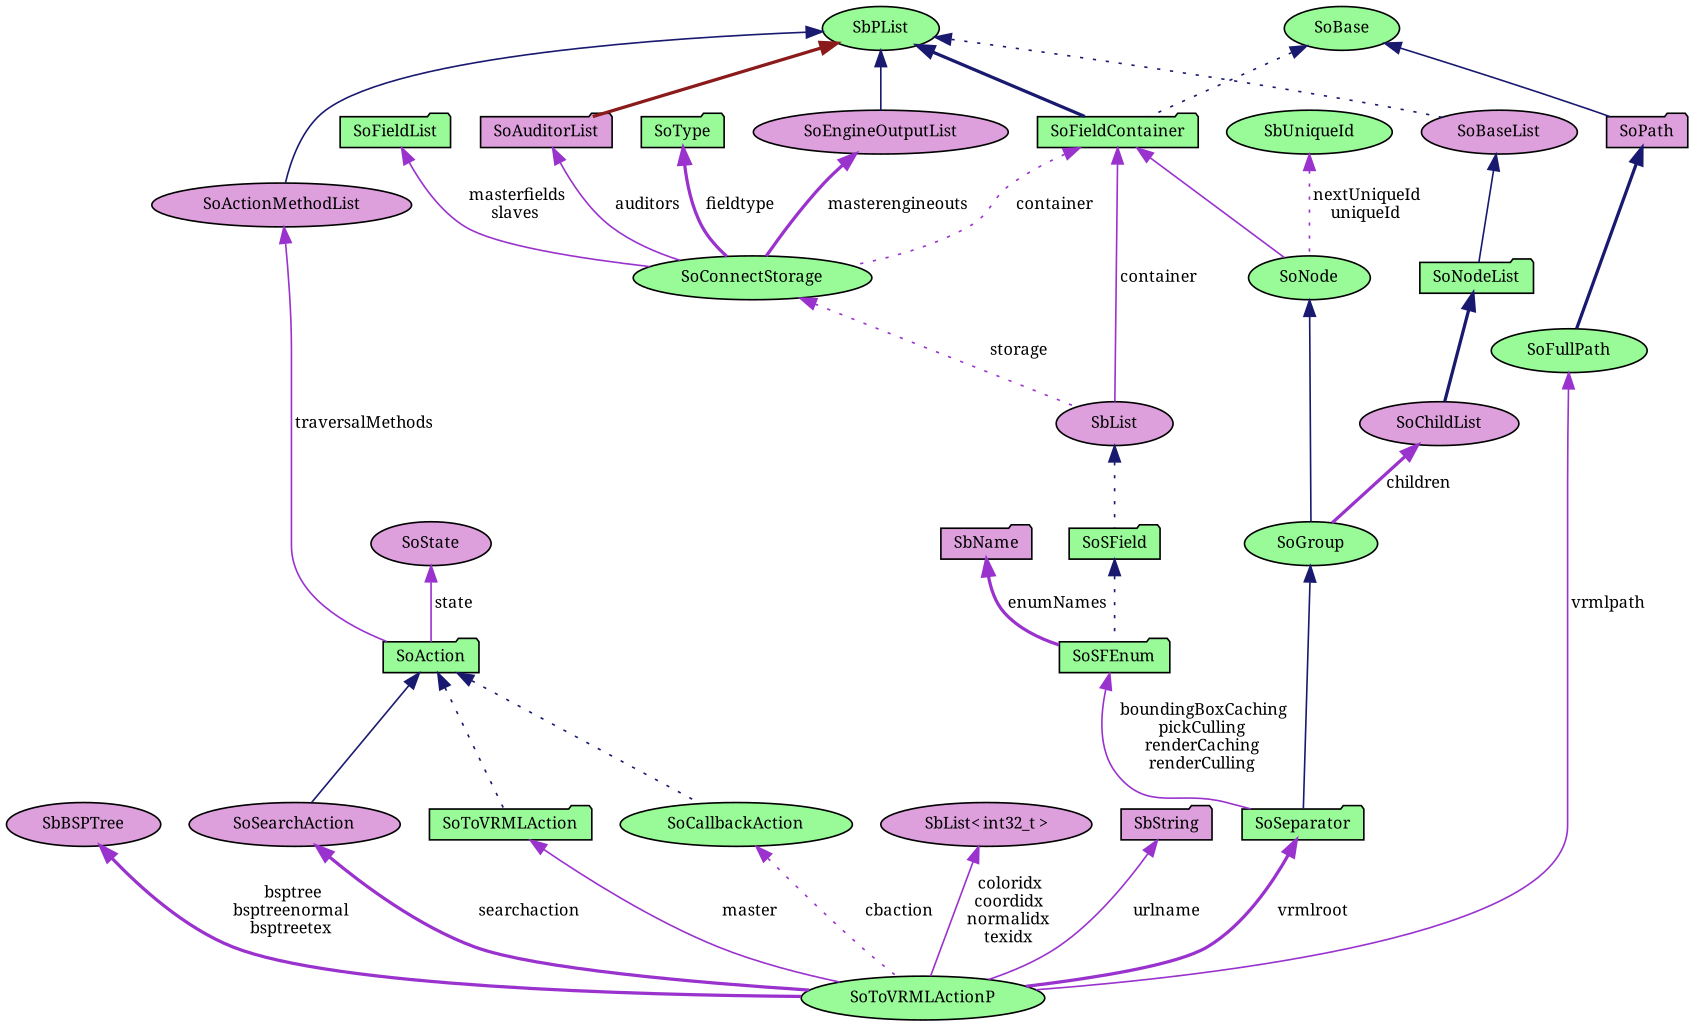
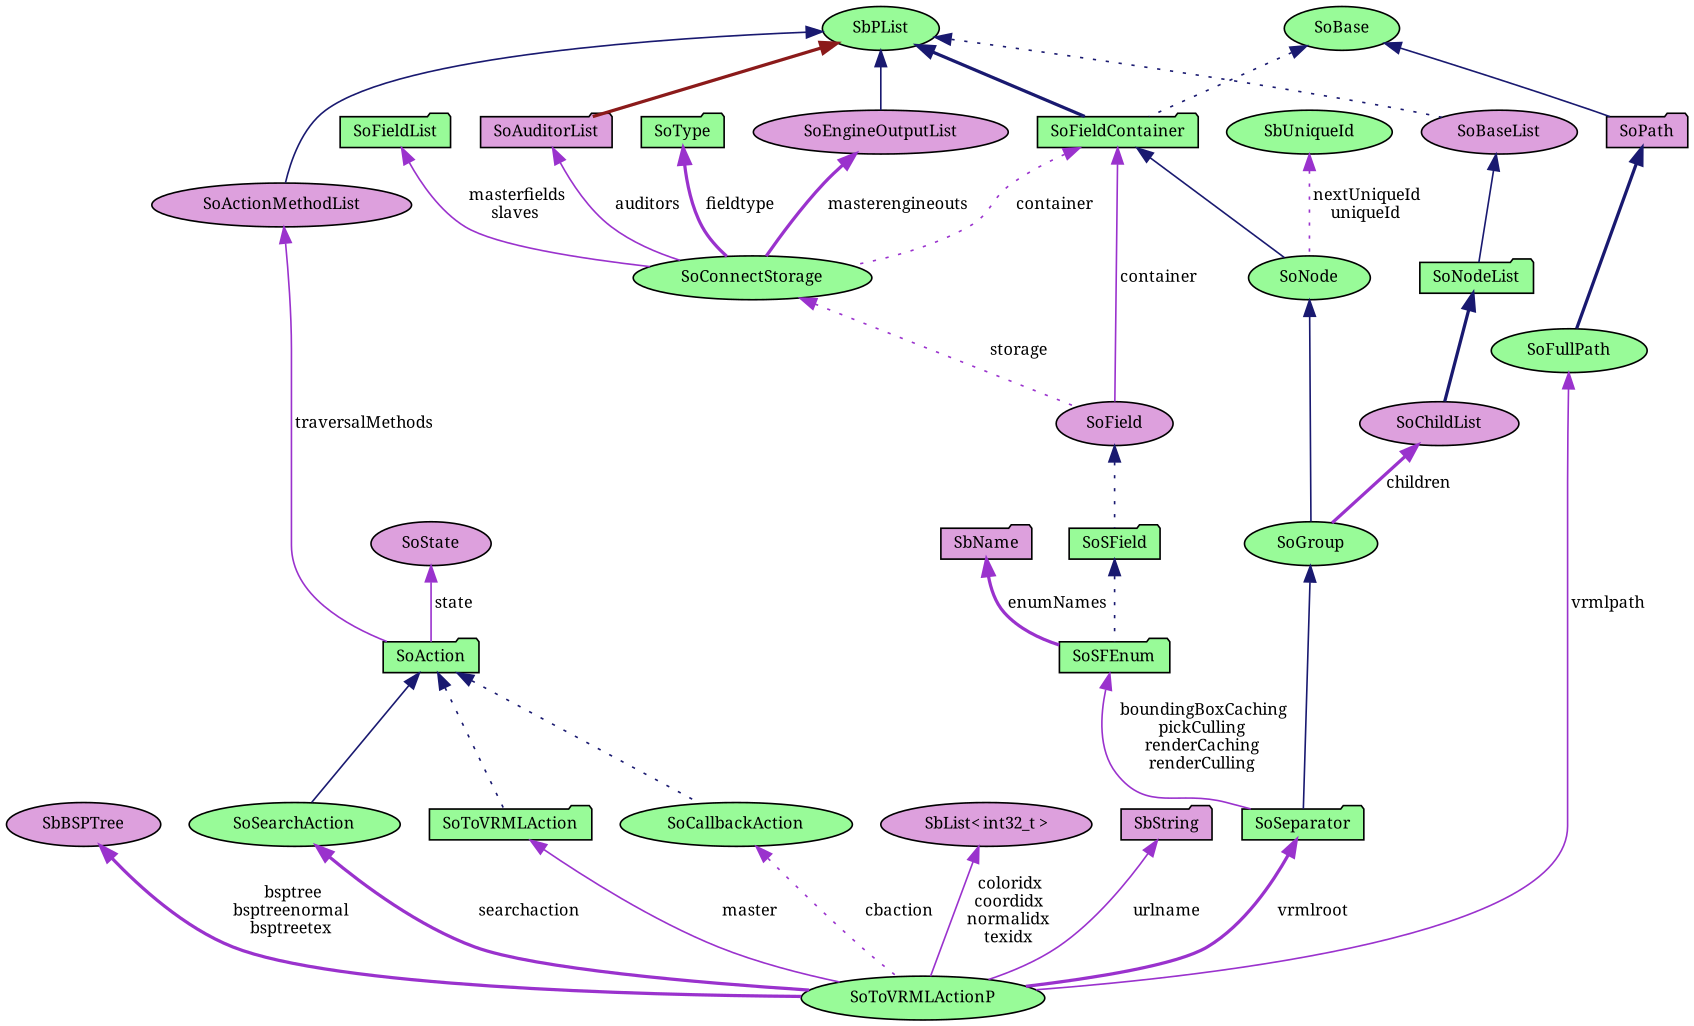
(1217, 208) -> (1217, 208)
(1115, 424) -> (1115, 424)
(295, 824) -> (295, 824)
